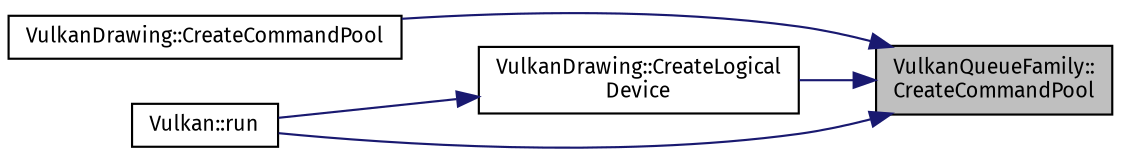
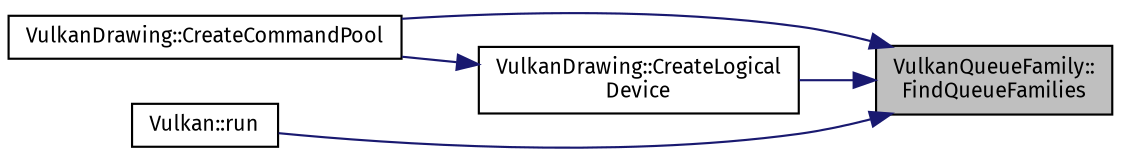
(994, 80) -> (994, 80)
(368, 108) -> (429, 59)
